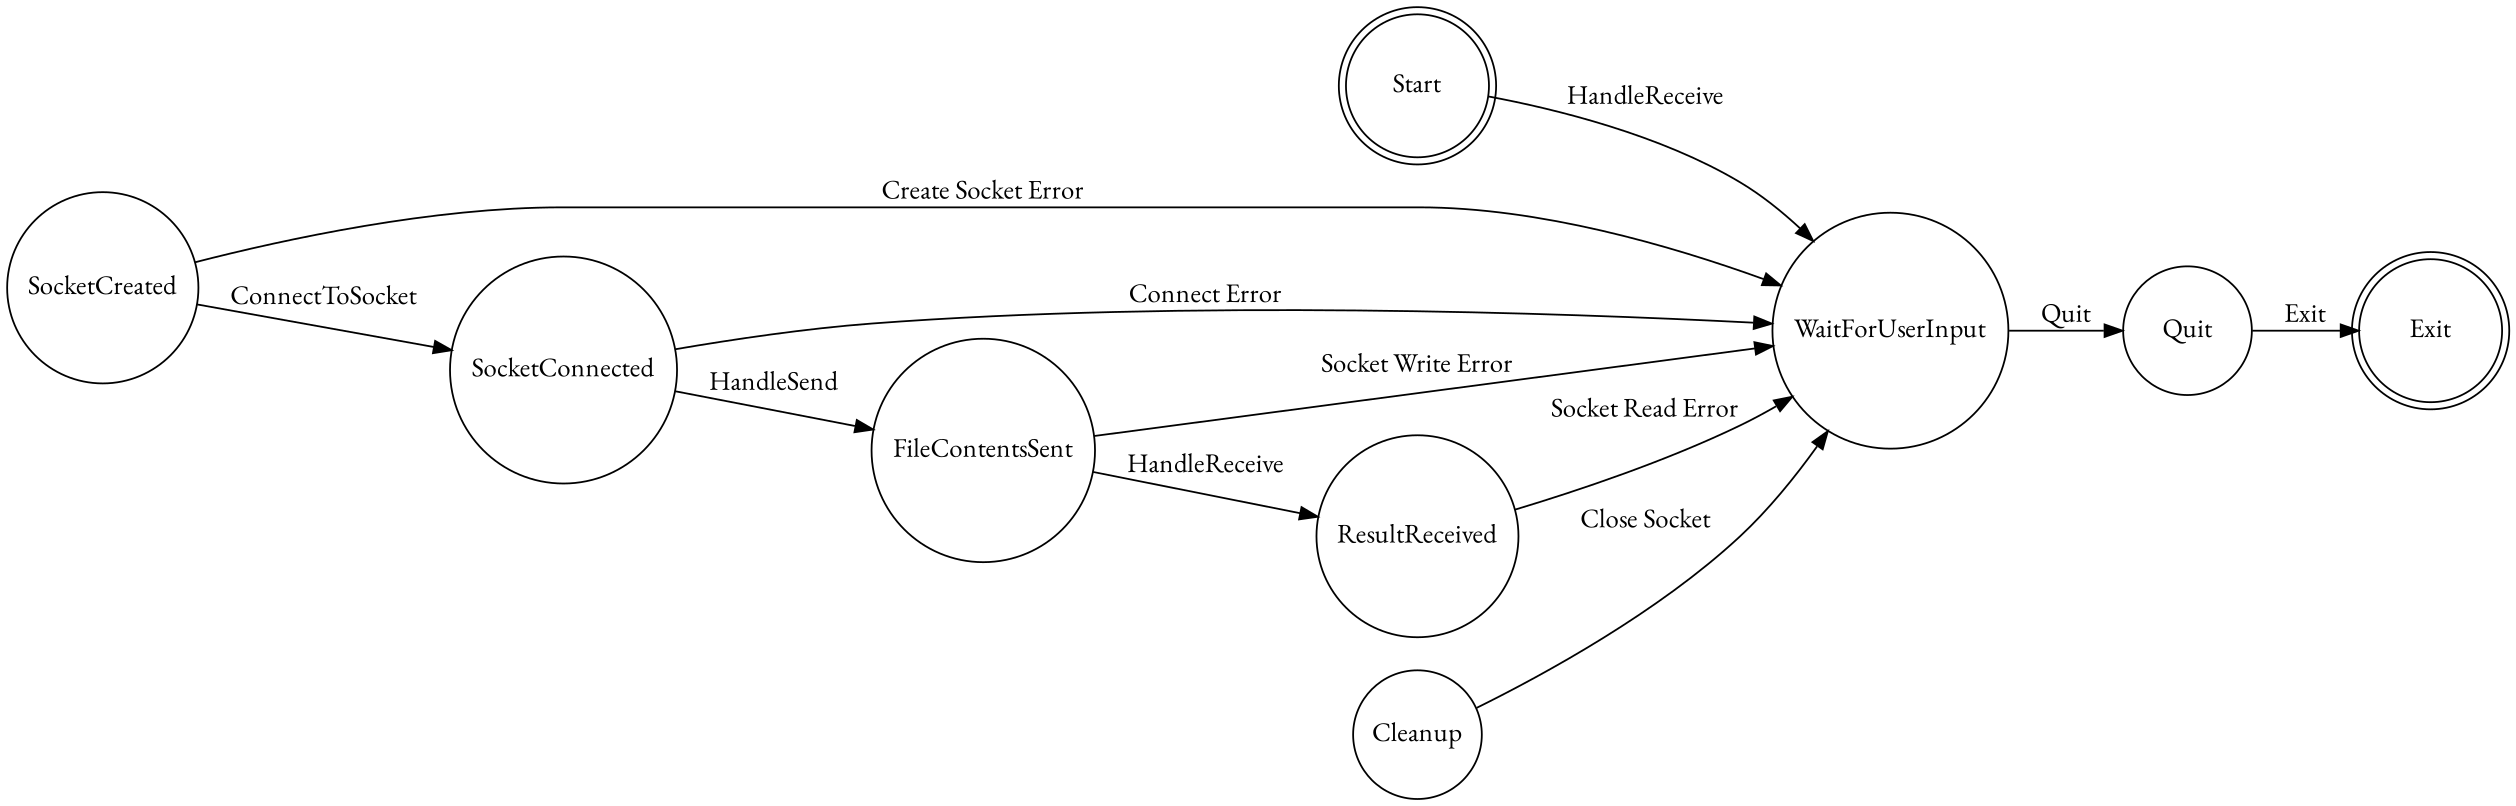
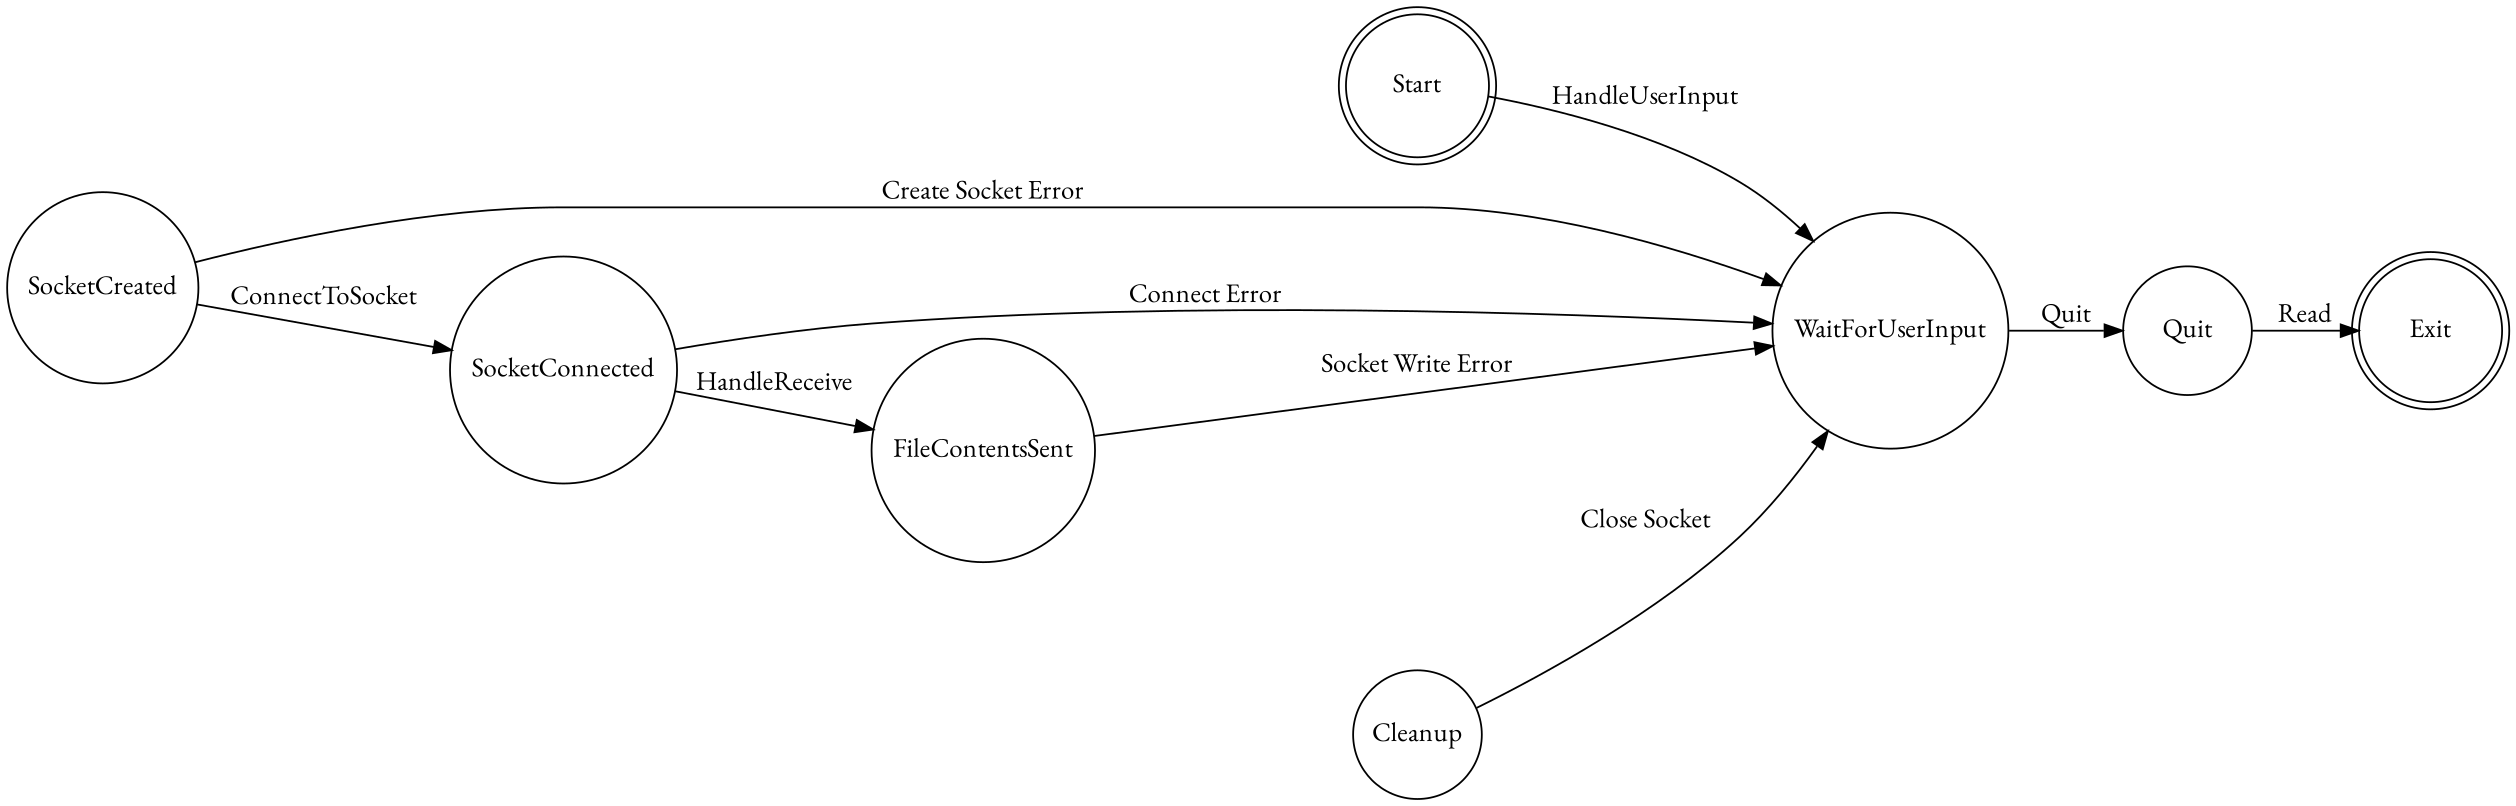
(1645, 97) -> (1645, 97)
(2306, 315) -> (2306, 315)
(774, 383) -> (774, 383)
(1417, 536) -> none
